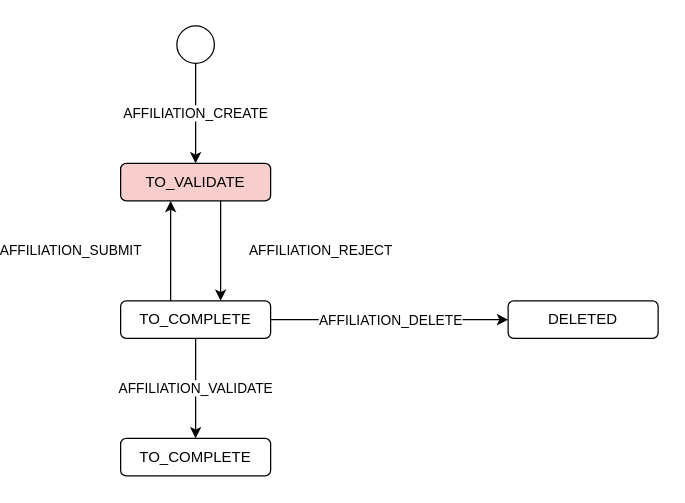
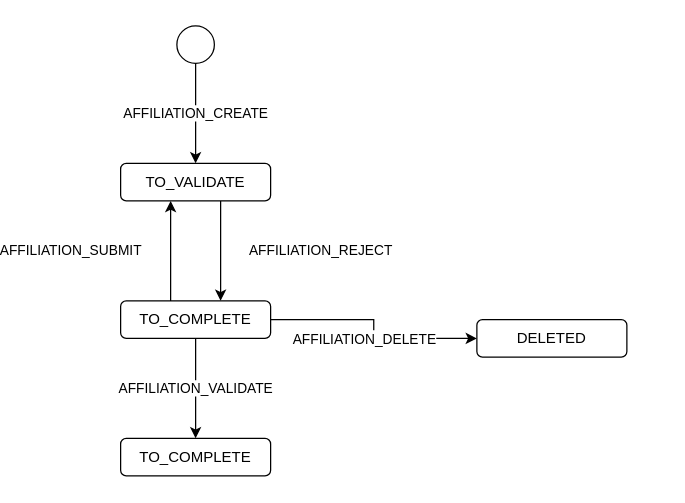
(196, 182) -> (196, 182)
(583, 319) -> (552, 338)
